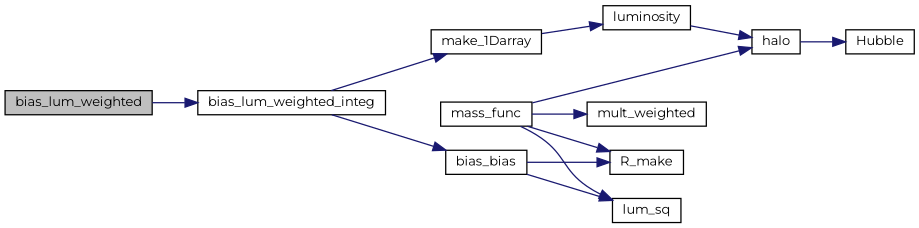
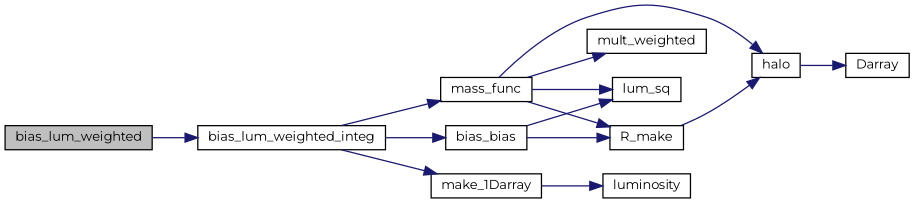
(715, 30) -> (717, 108)
(880, 42) -> (877, 65)
none -> (385, 115)
